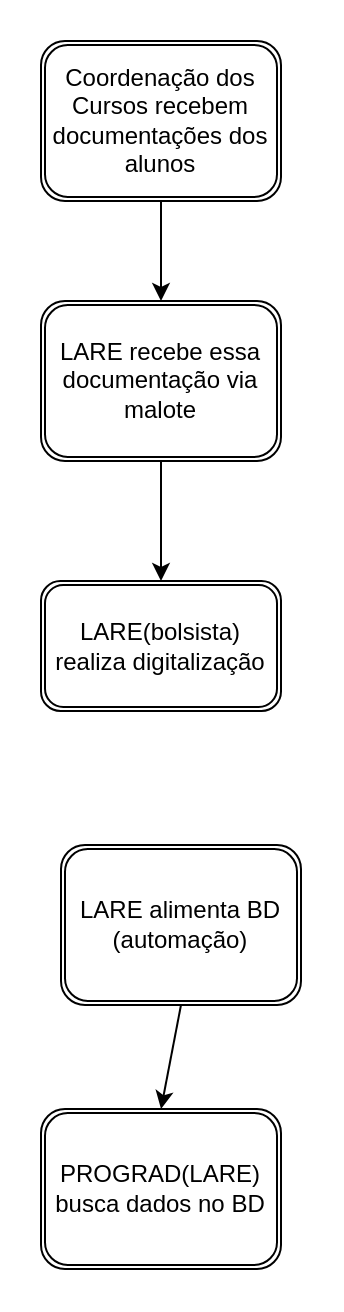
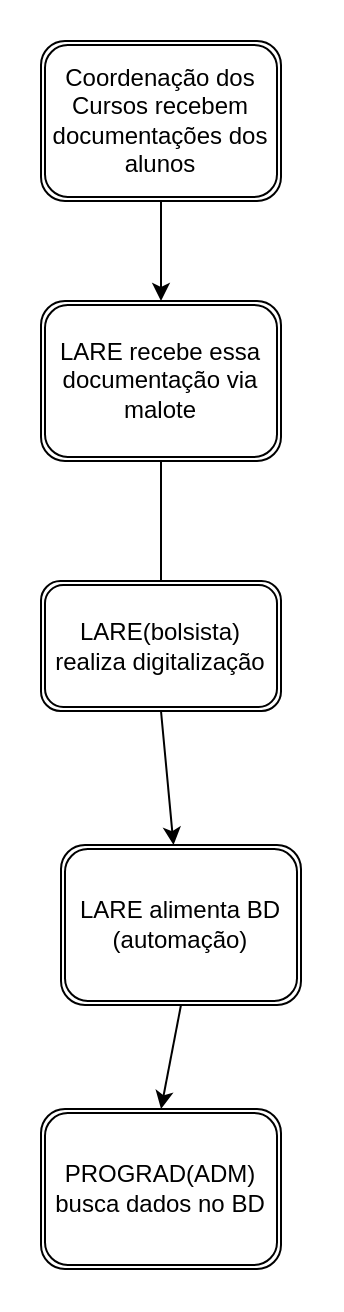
(161, 566) -> (161, 571)
none -> (167, 771)
(161, 1189) -> (161, 1189)
